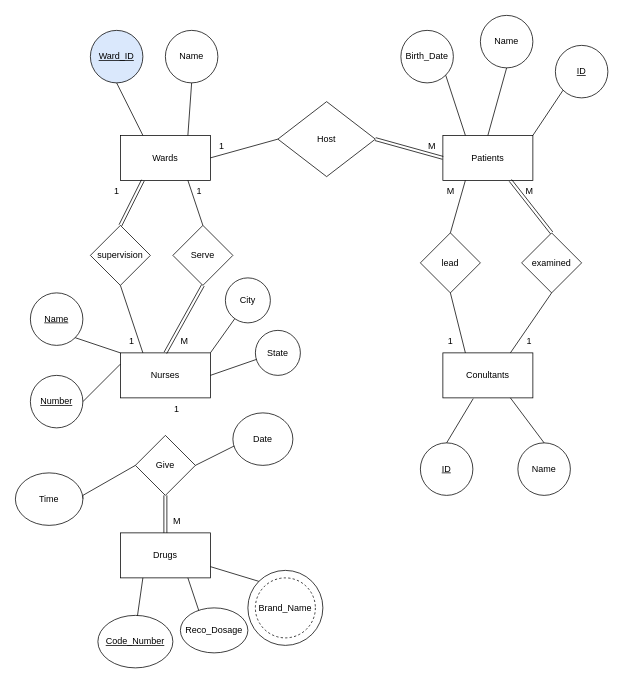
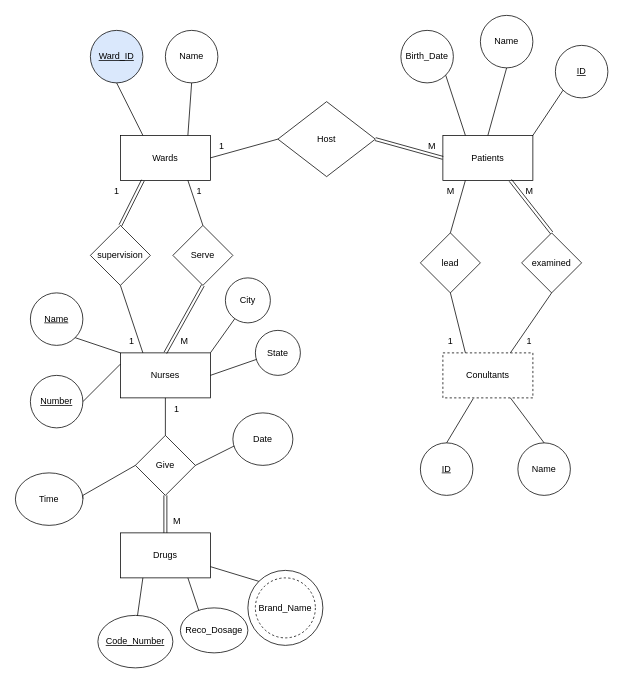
(488, 375) -> (488, 375)
none -> (165, 417)
